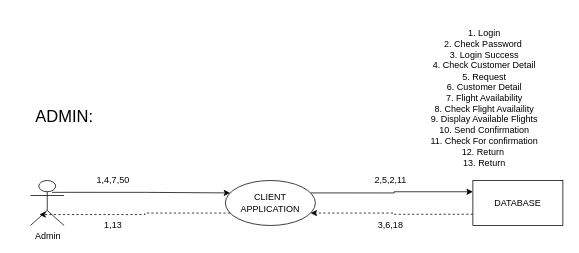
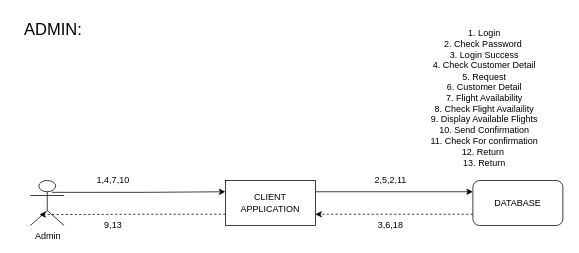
(64, 117) -> (53, 30)
(113, 180) -> (113, 180)
(270, 203) -> (270, 203)
(518, 203) -> (518, 203)
(113, 225) -> (113, 225)
